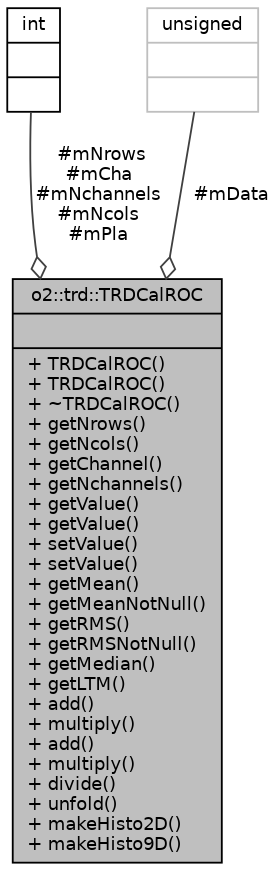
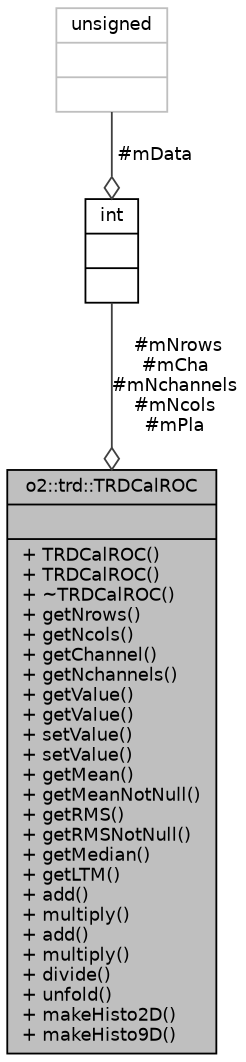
(182, 184) -> (112, 144)
